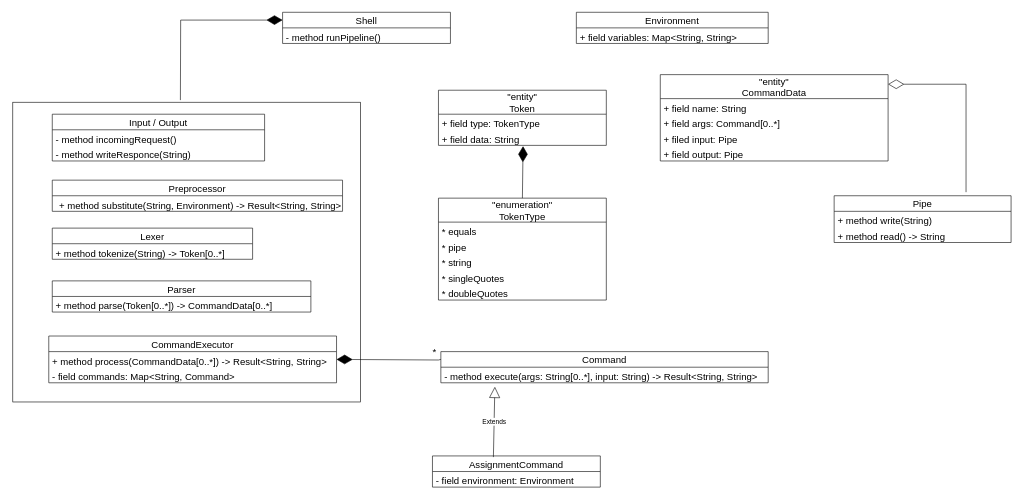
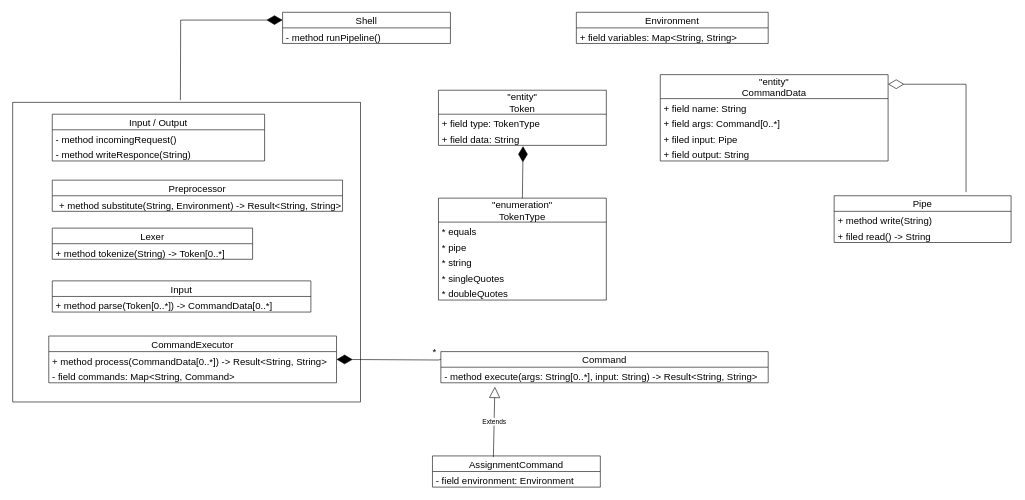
(709, 155) -> (714, 155)
(899, 237) -> (893, 237)
(181, 290) -> (181, 290)
